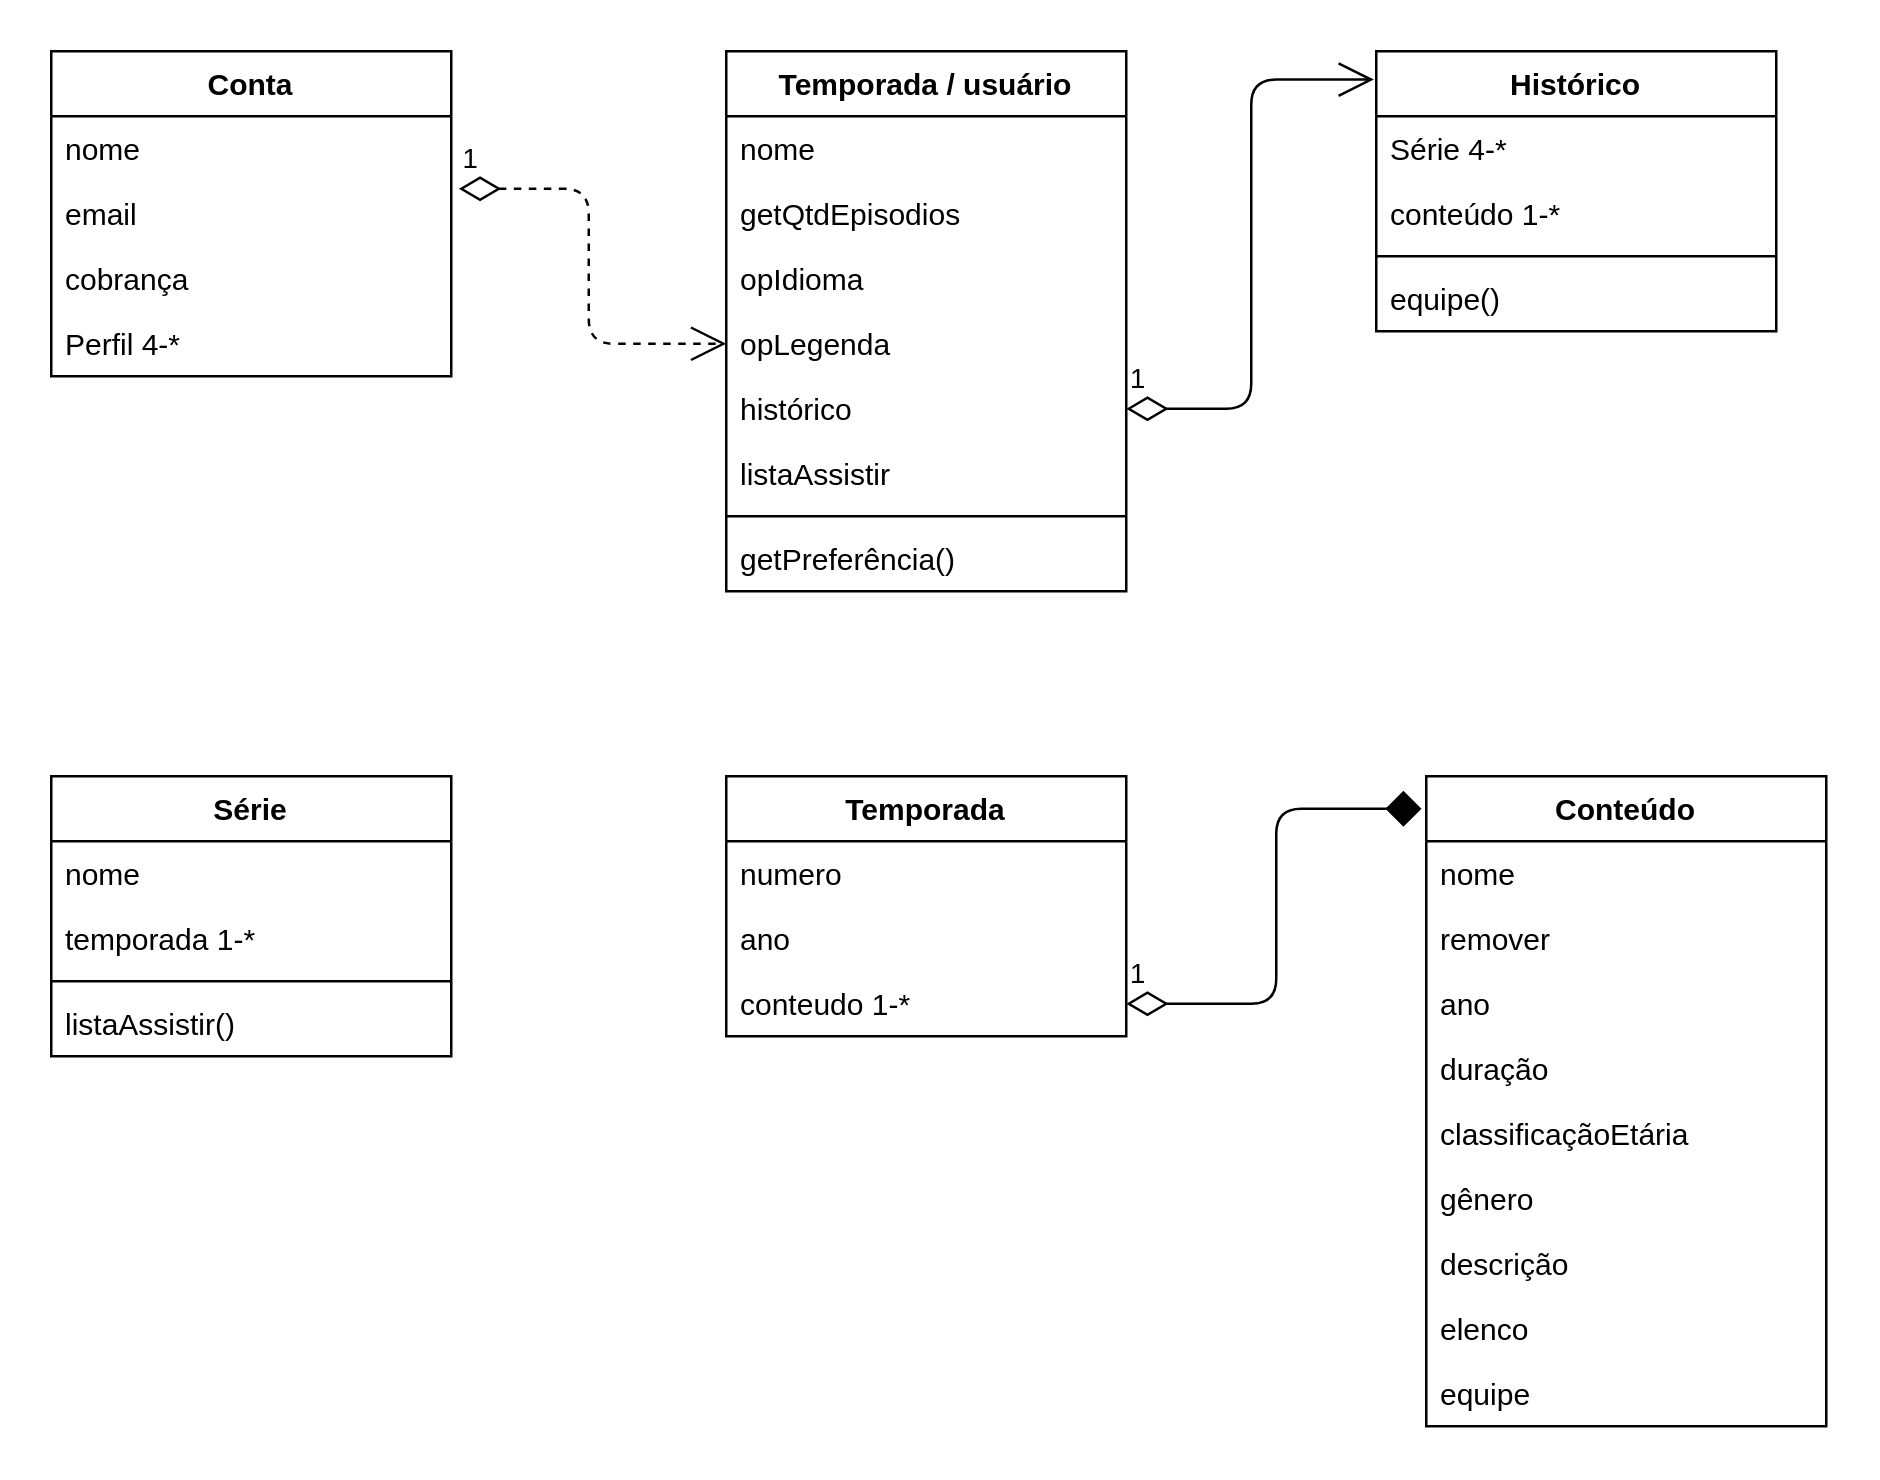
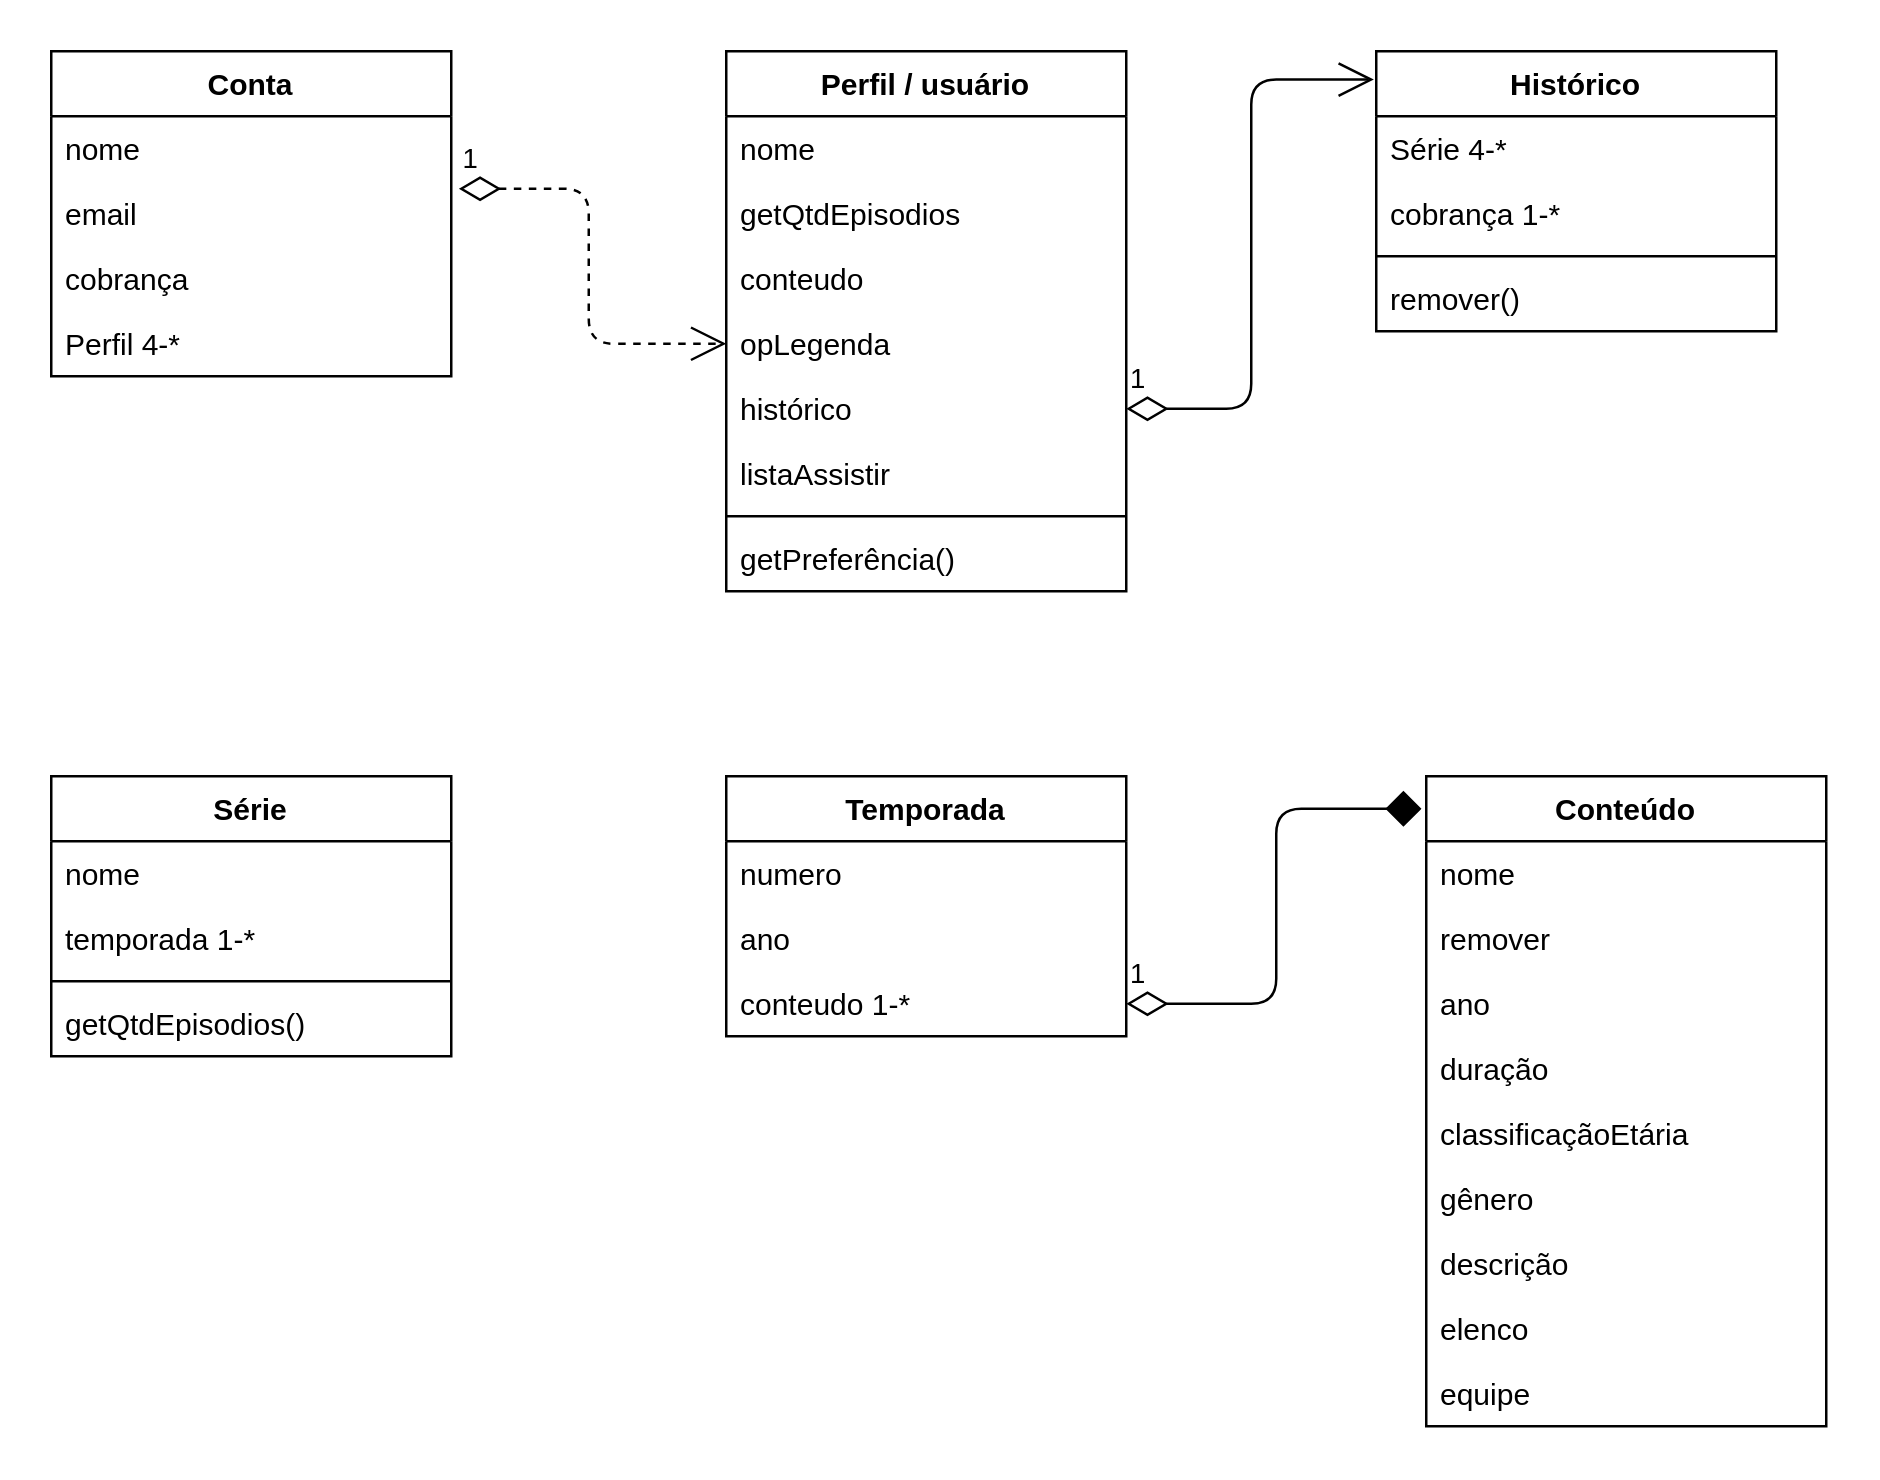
(925, 85) -> (925, 85)
(1487, 215) -> (1487, 215)
(803, 280) -> (807, 280)
(1453, 300) -> (1466, 300)
(175, 1025) -> (200, 1025)
